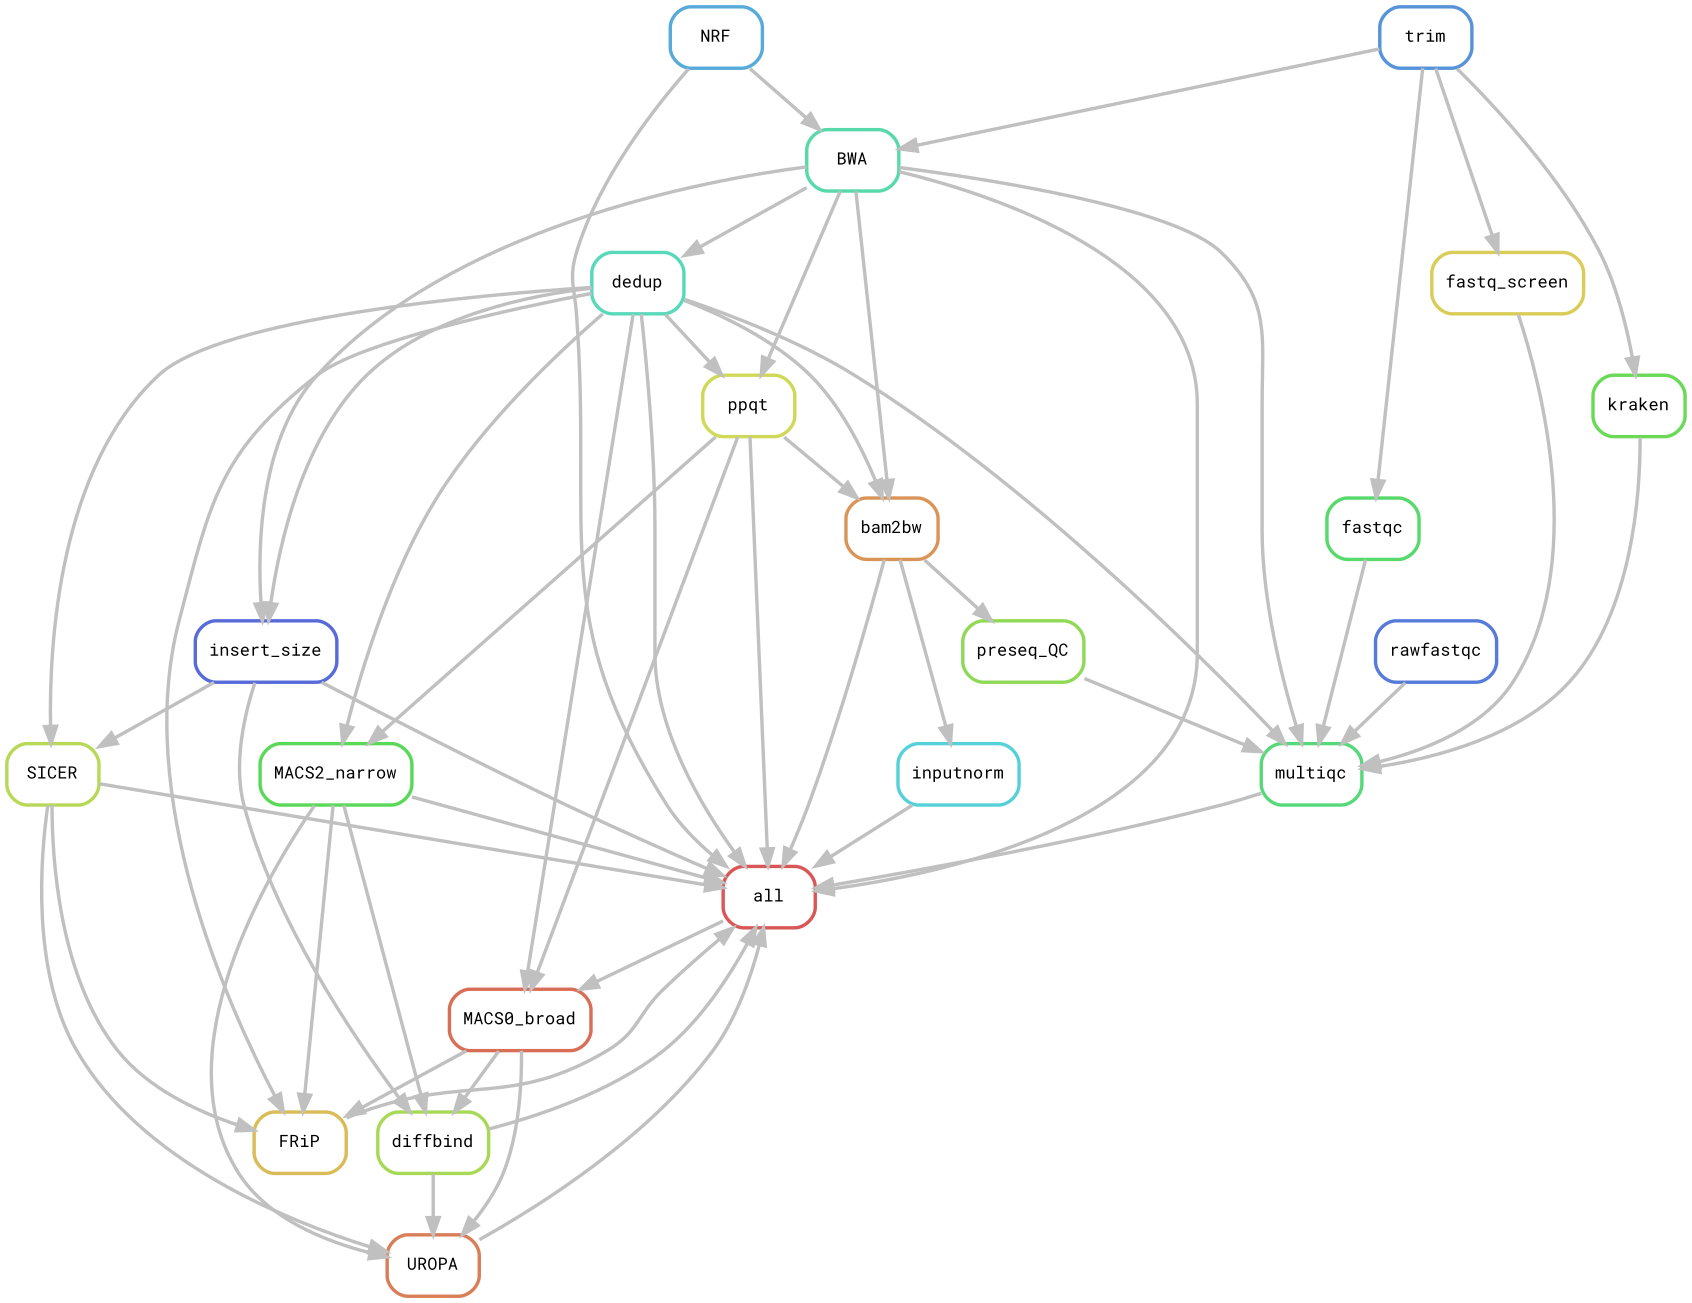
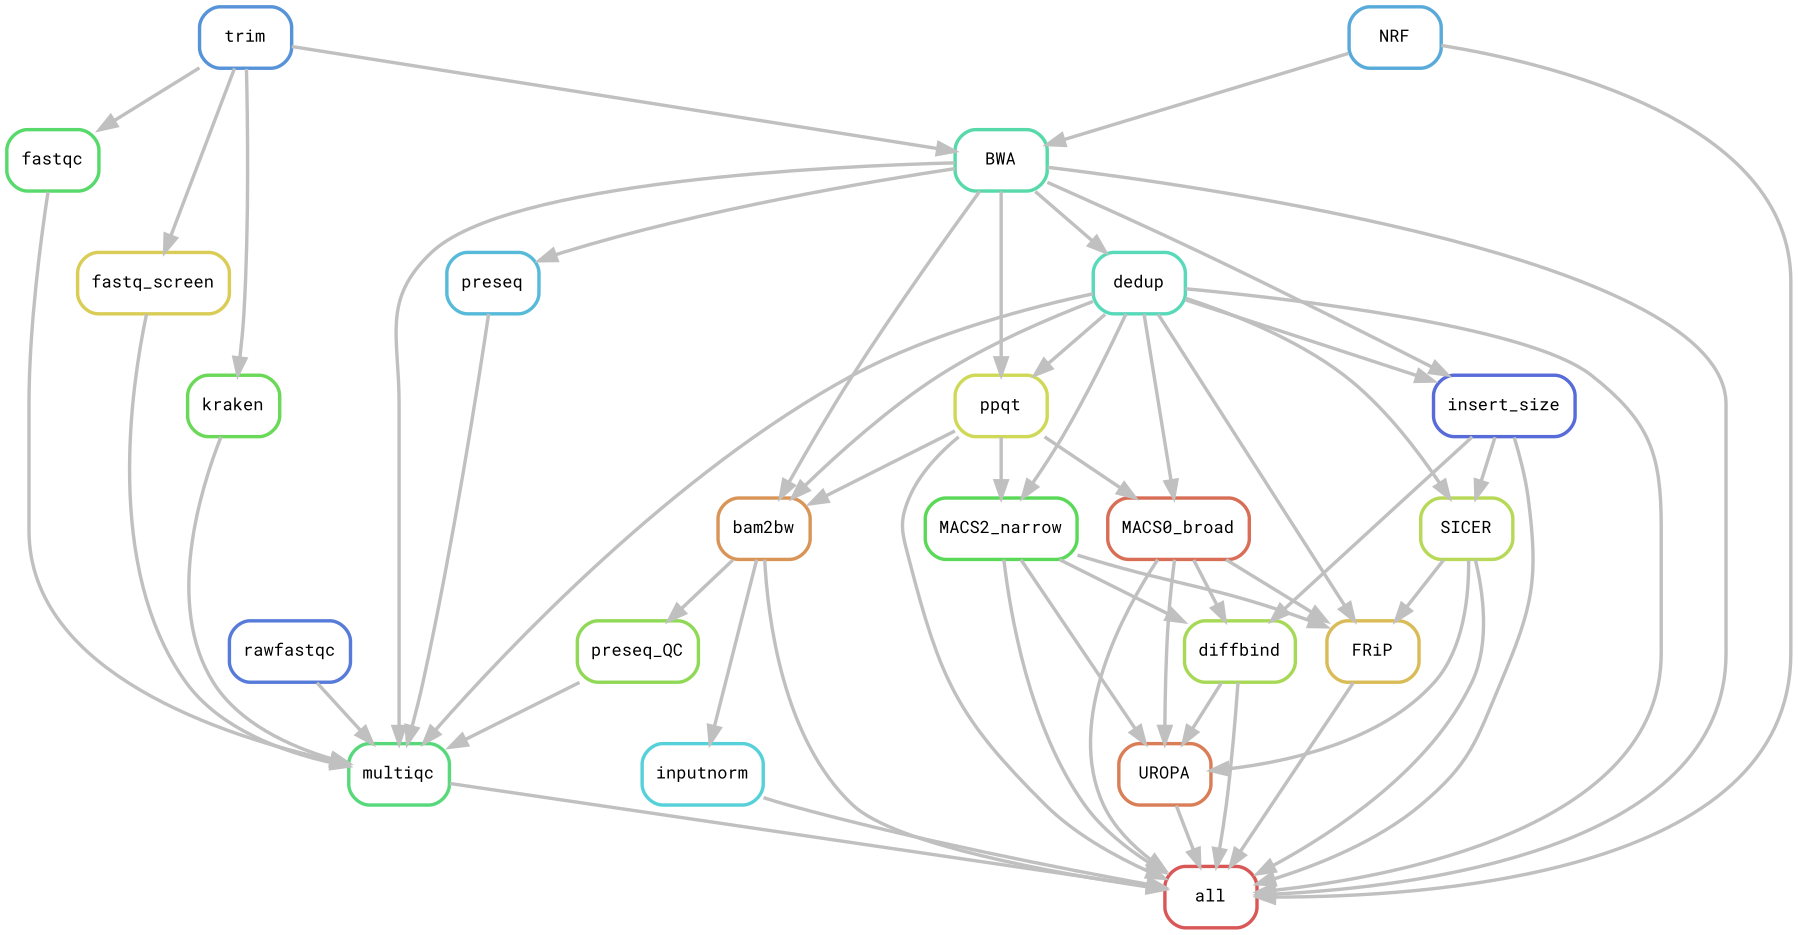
none -> (493, 283)
(660, 951) -> (1093, 713)
